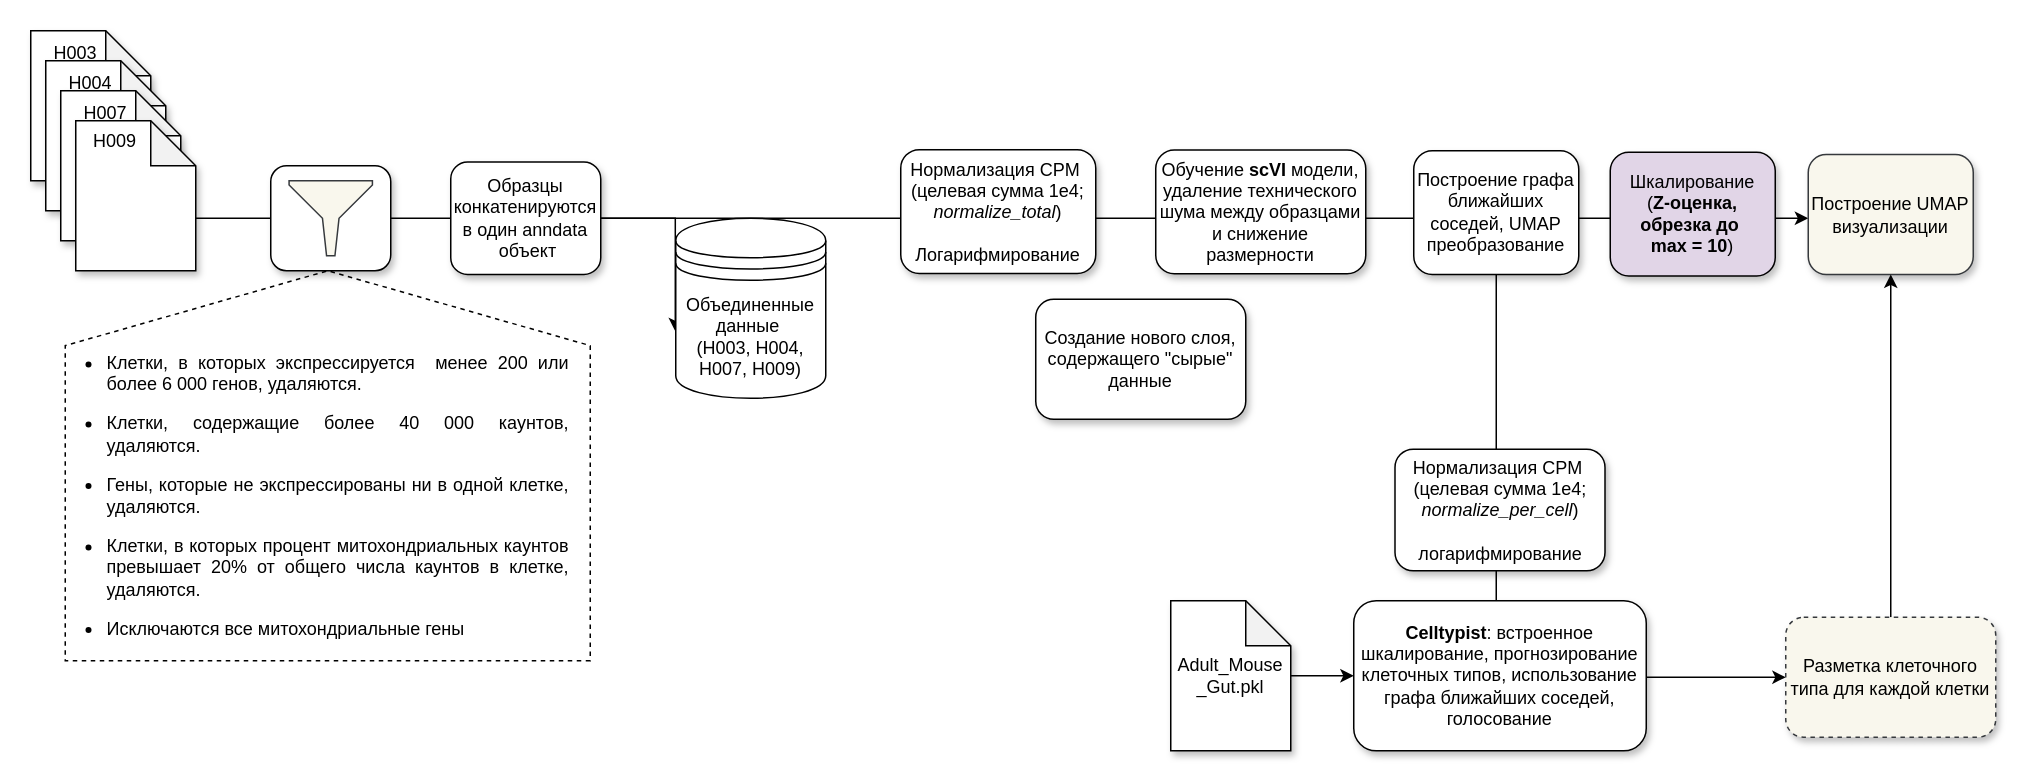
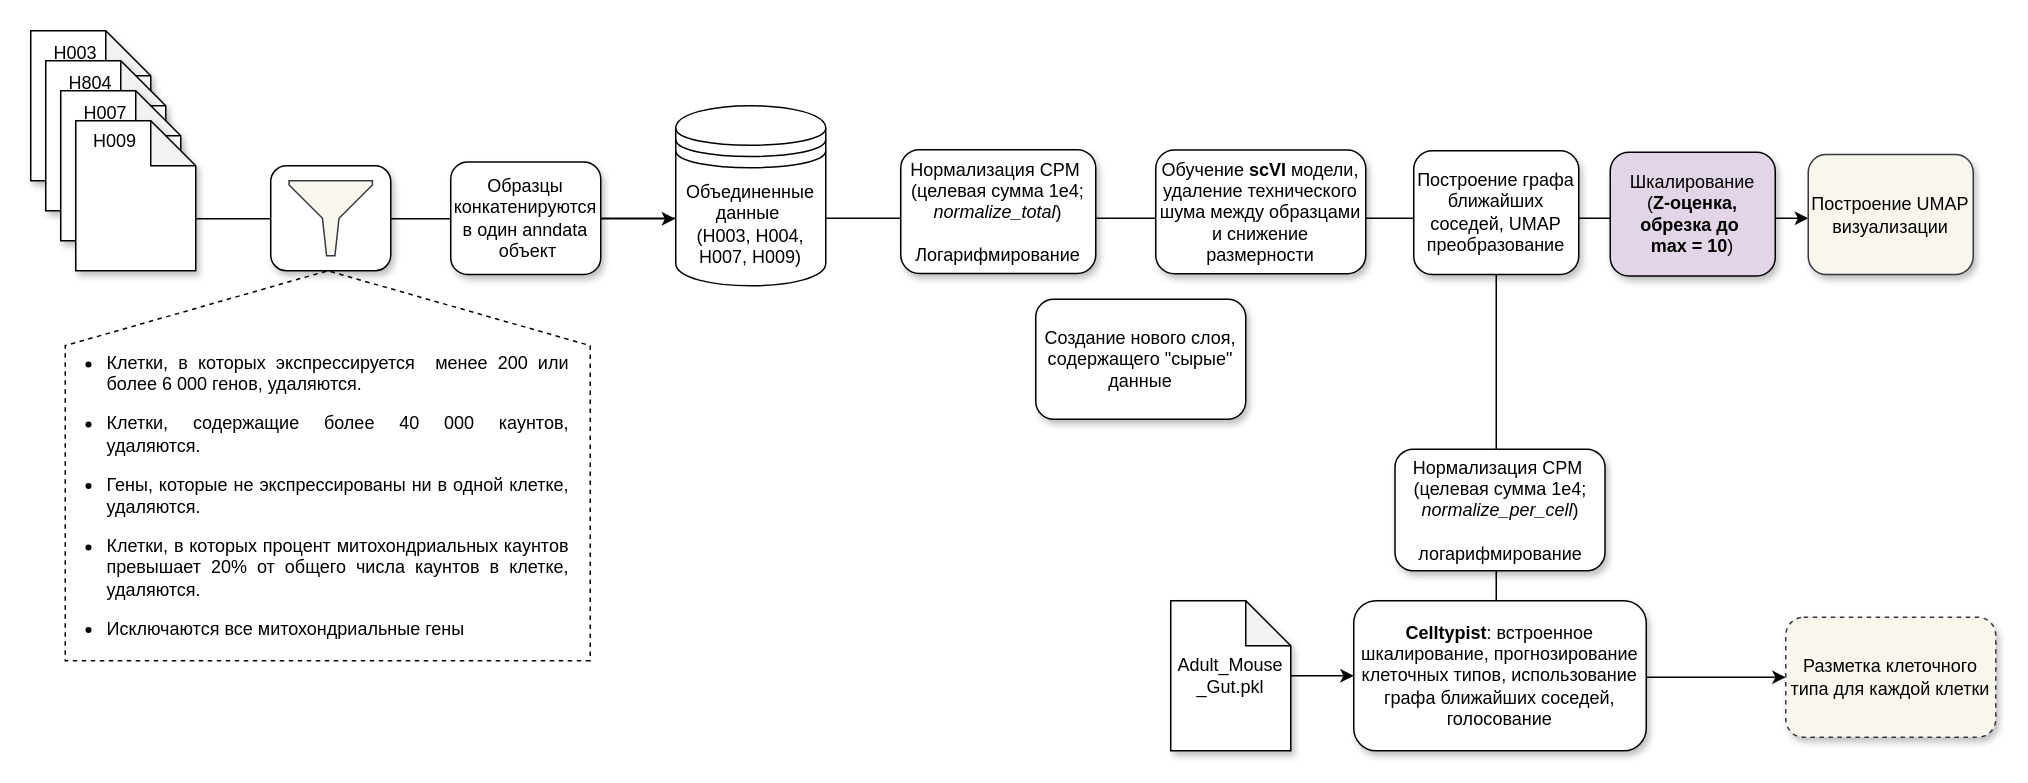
(91, 83) -> (91, 83)
(751, 308) -> (751, 196)
(1891, 451) -> none
